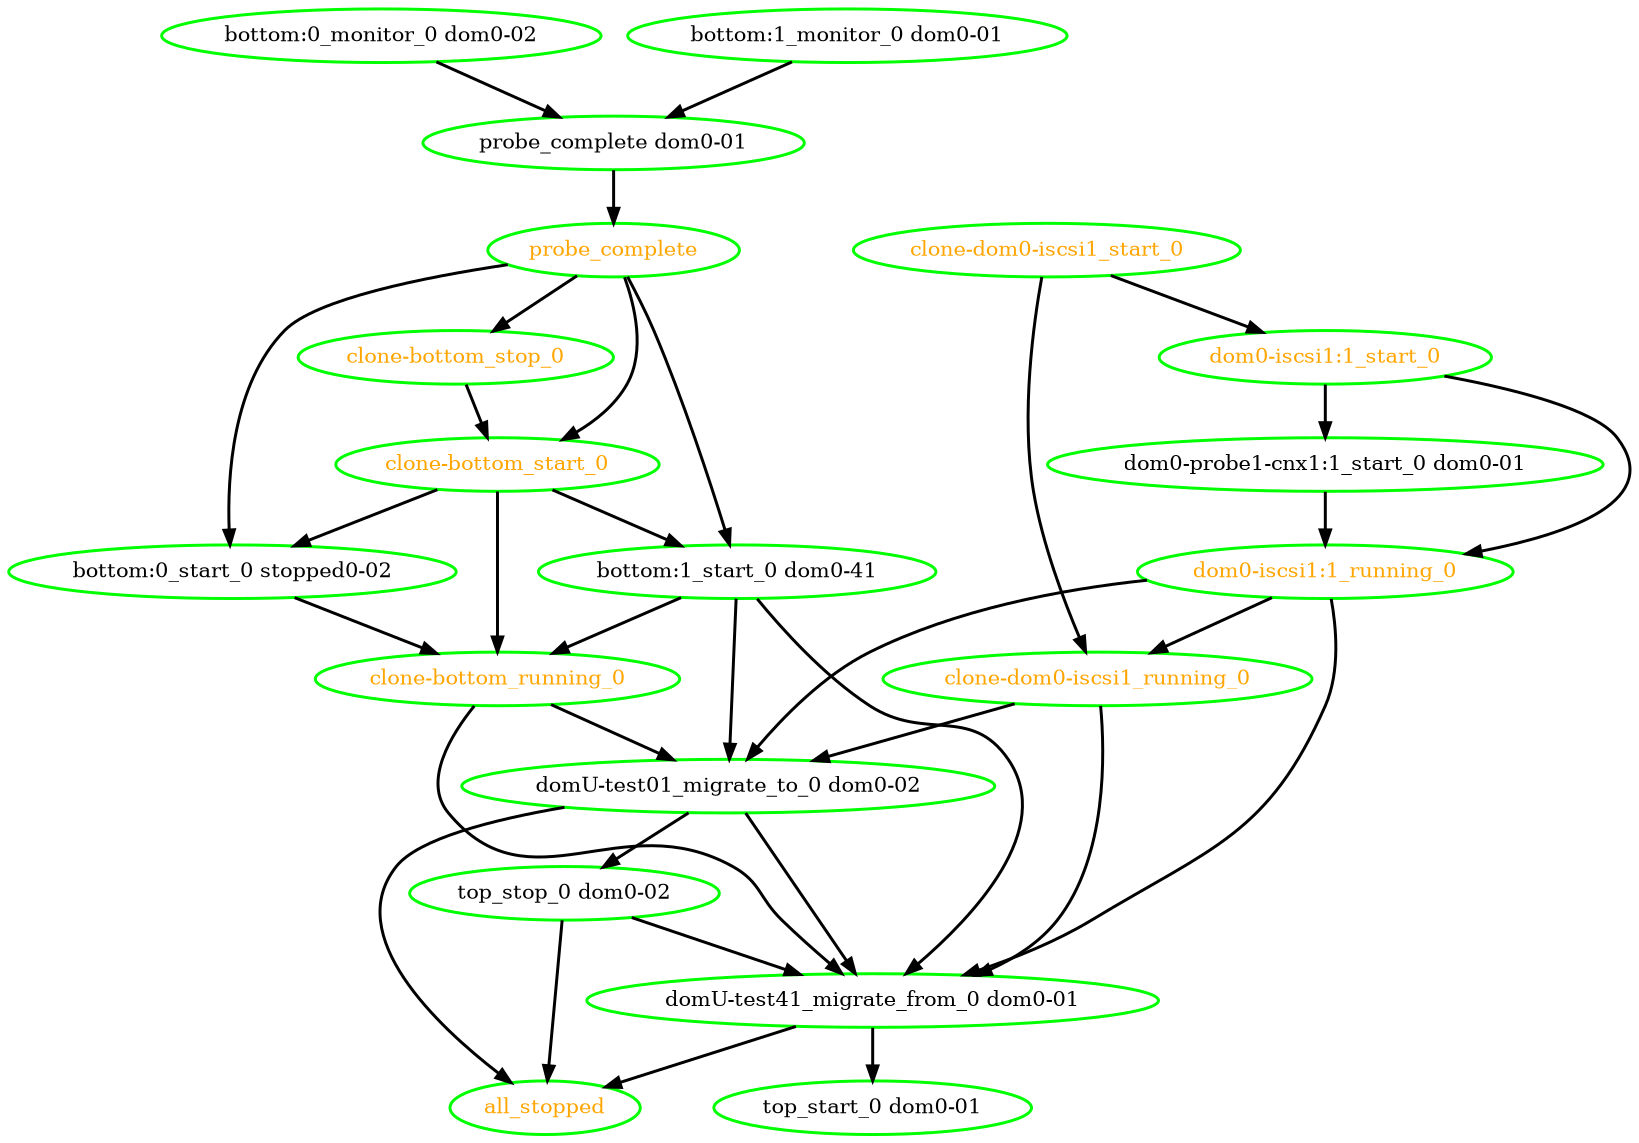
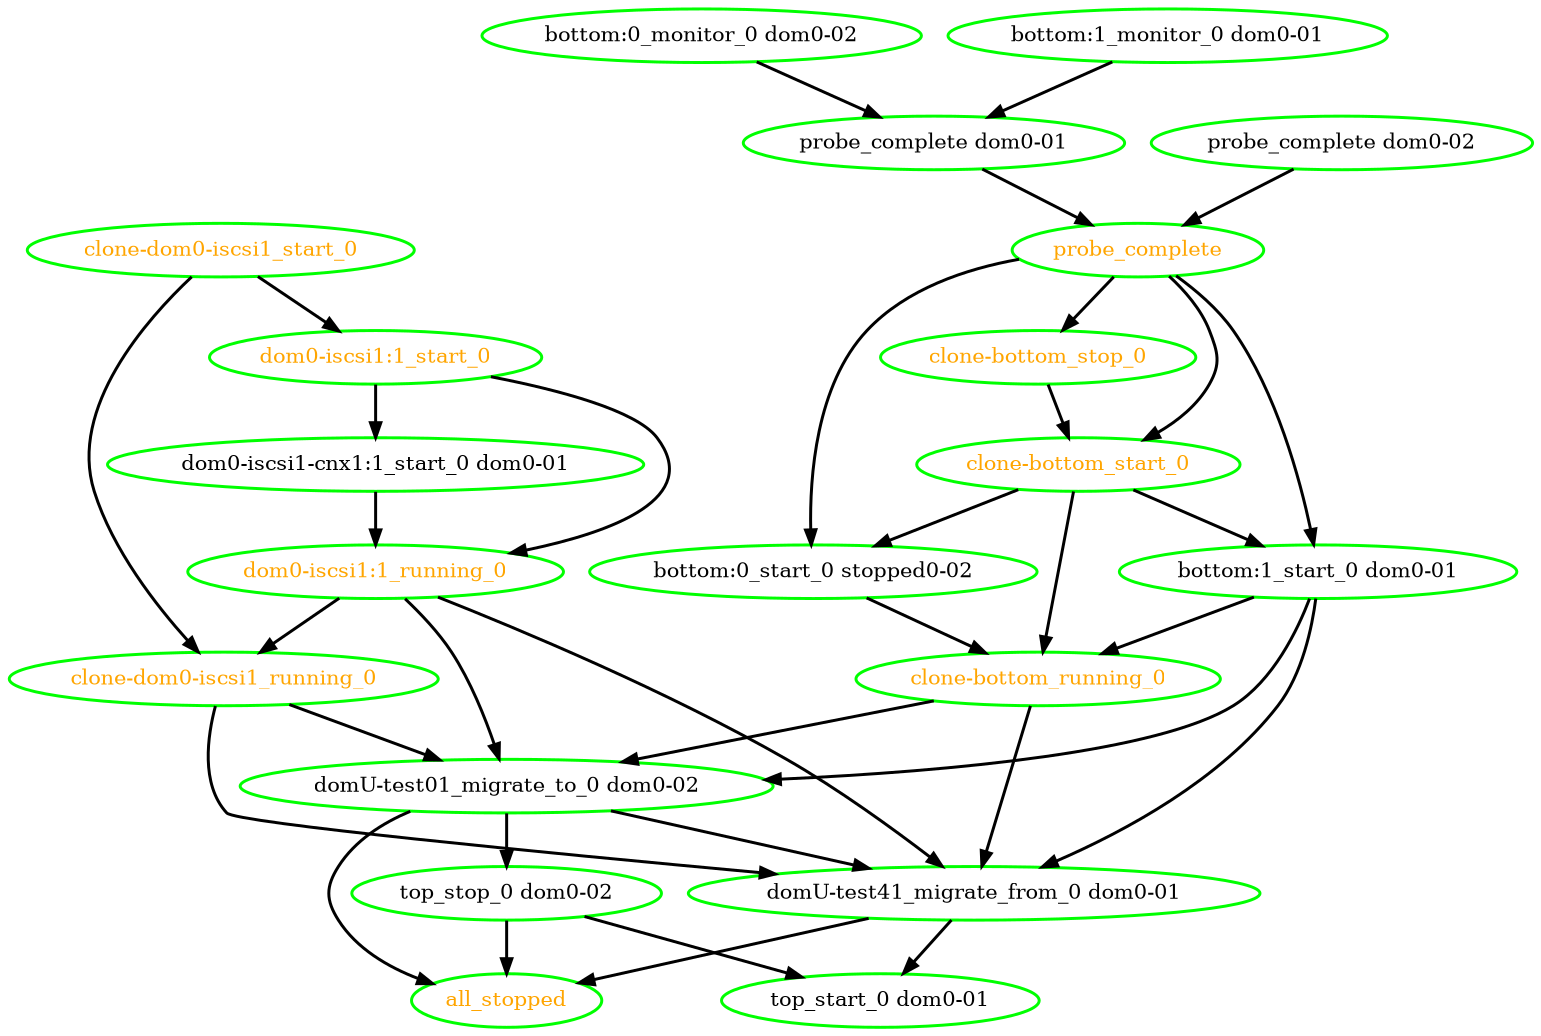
none -> (1342, 143)
(1325, 465) -> (376, 465)
(737, 572) -> (1318, 572)
(709, 944) -> (686, 945)
